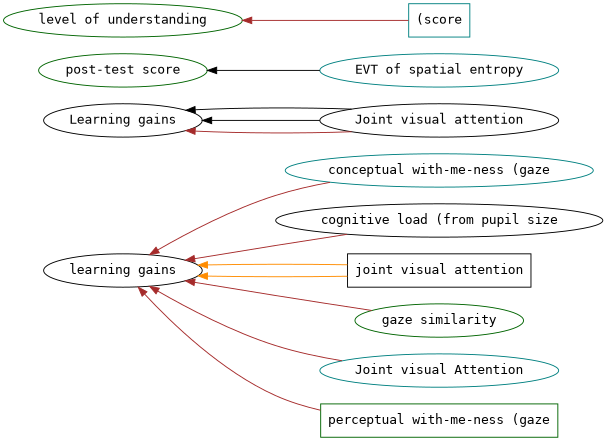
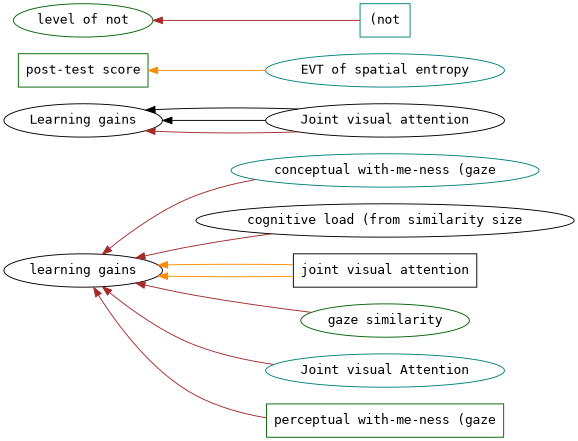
(123, 20) -> (83, 20)
(439, 20) -> (385, 20)
(123, 70) -> (83, 70)
(268, 70) -> (212, 70)
(439, 220) -> (385, 220)
